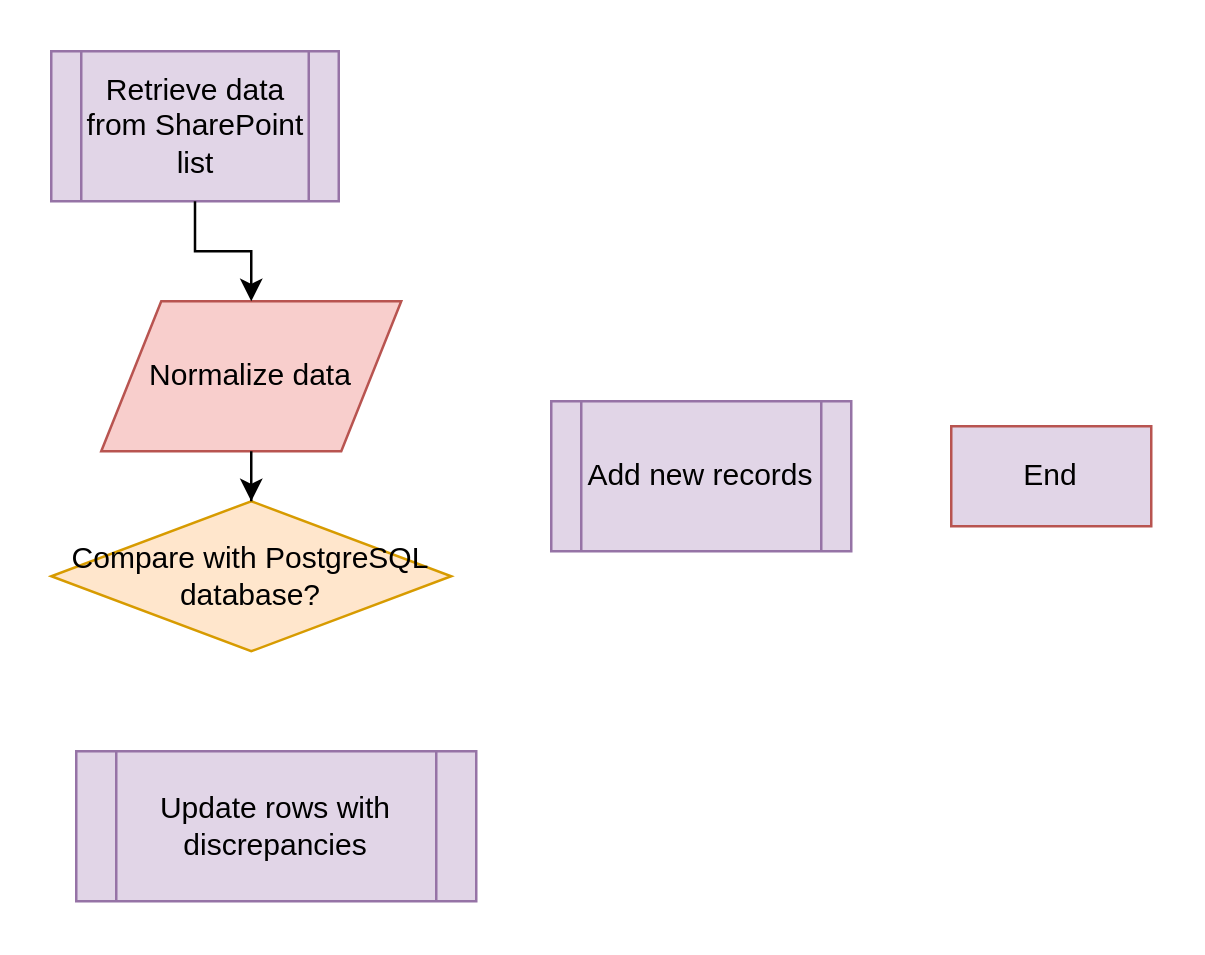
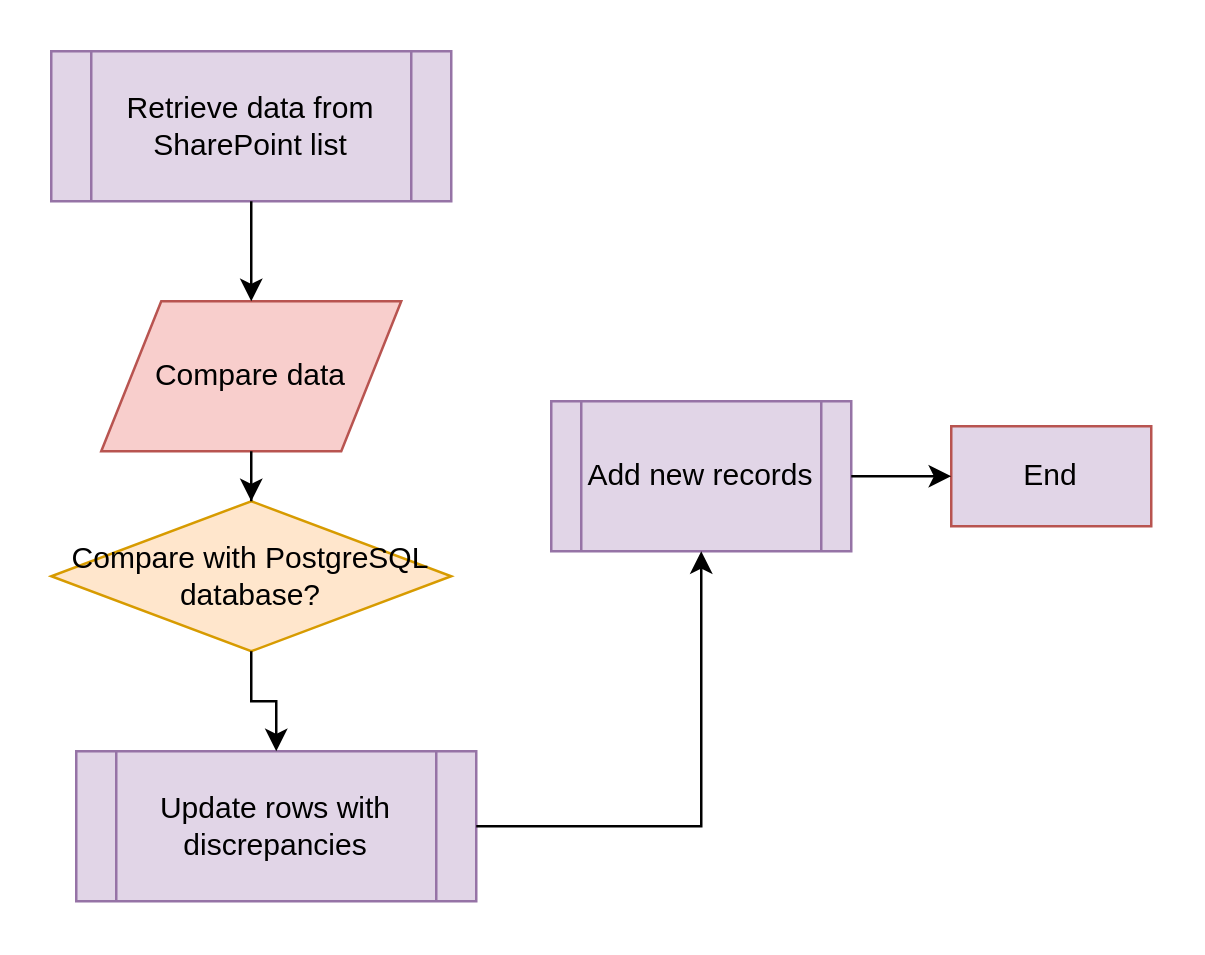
(195, 126) -> (251, 126)
(251, 376) -> (251, 376)
none -> (893, 476)
none -> (255, 701)
none -> (701, 809)
